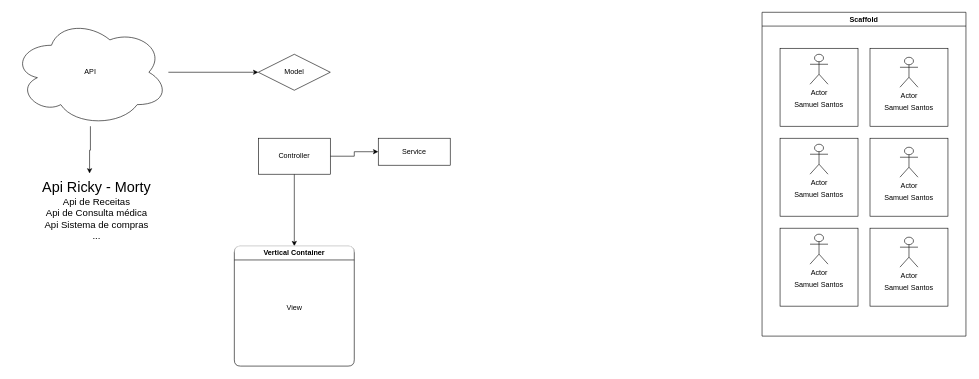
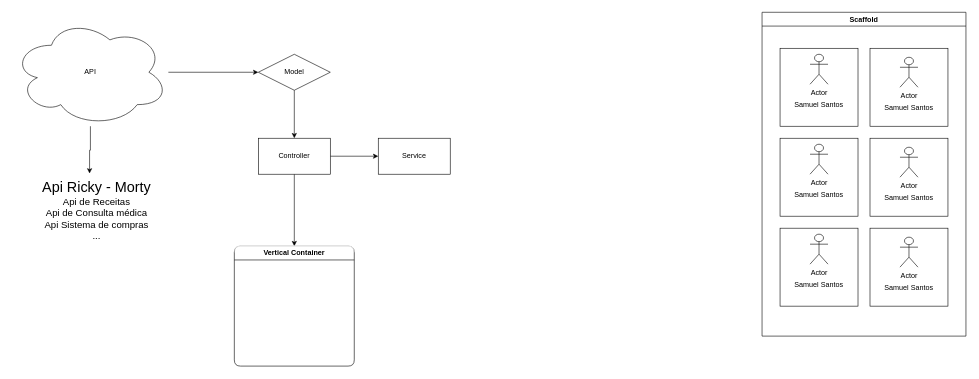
none -> (294, 132)
(414, 152) -> (414, 156)
(294, 308) -> none
